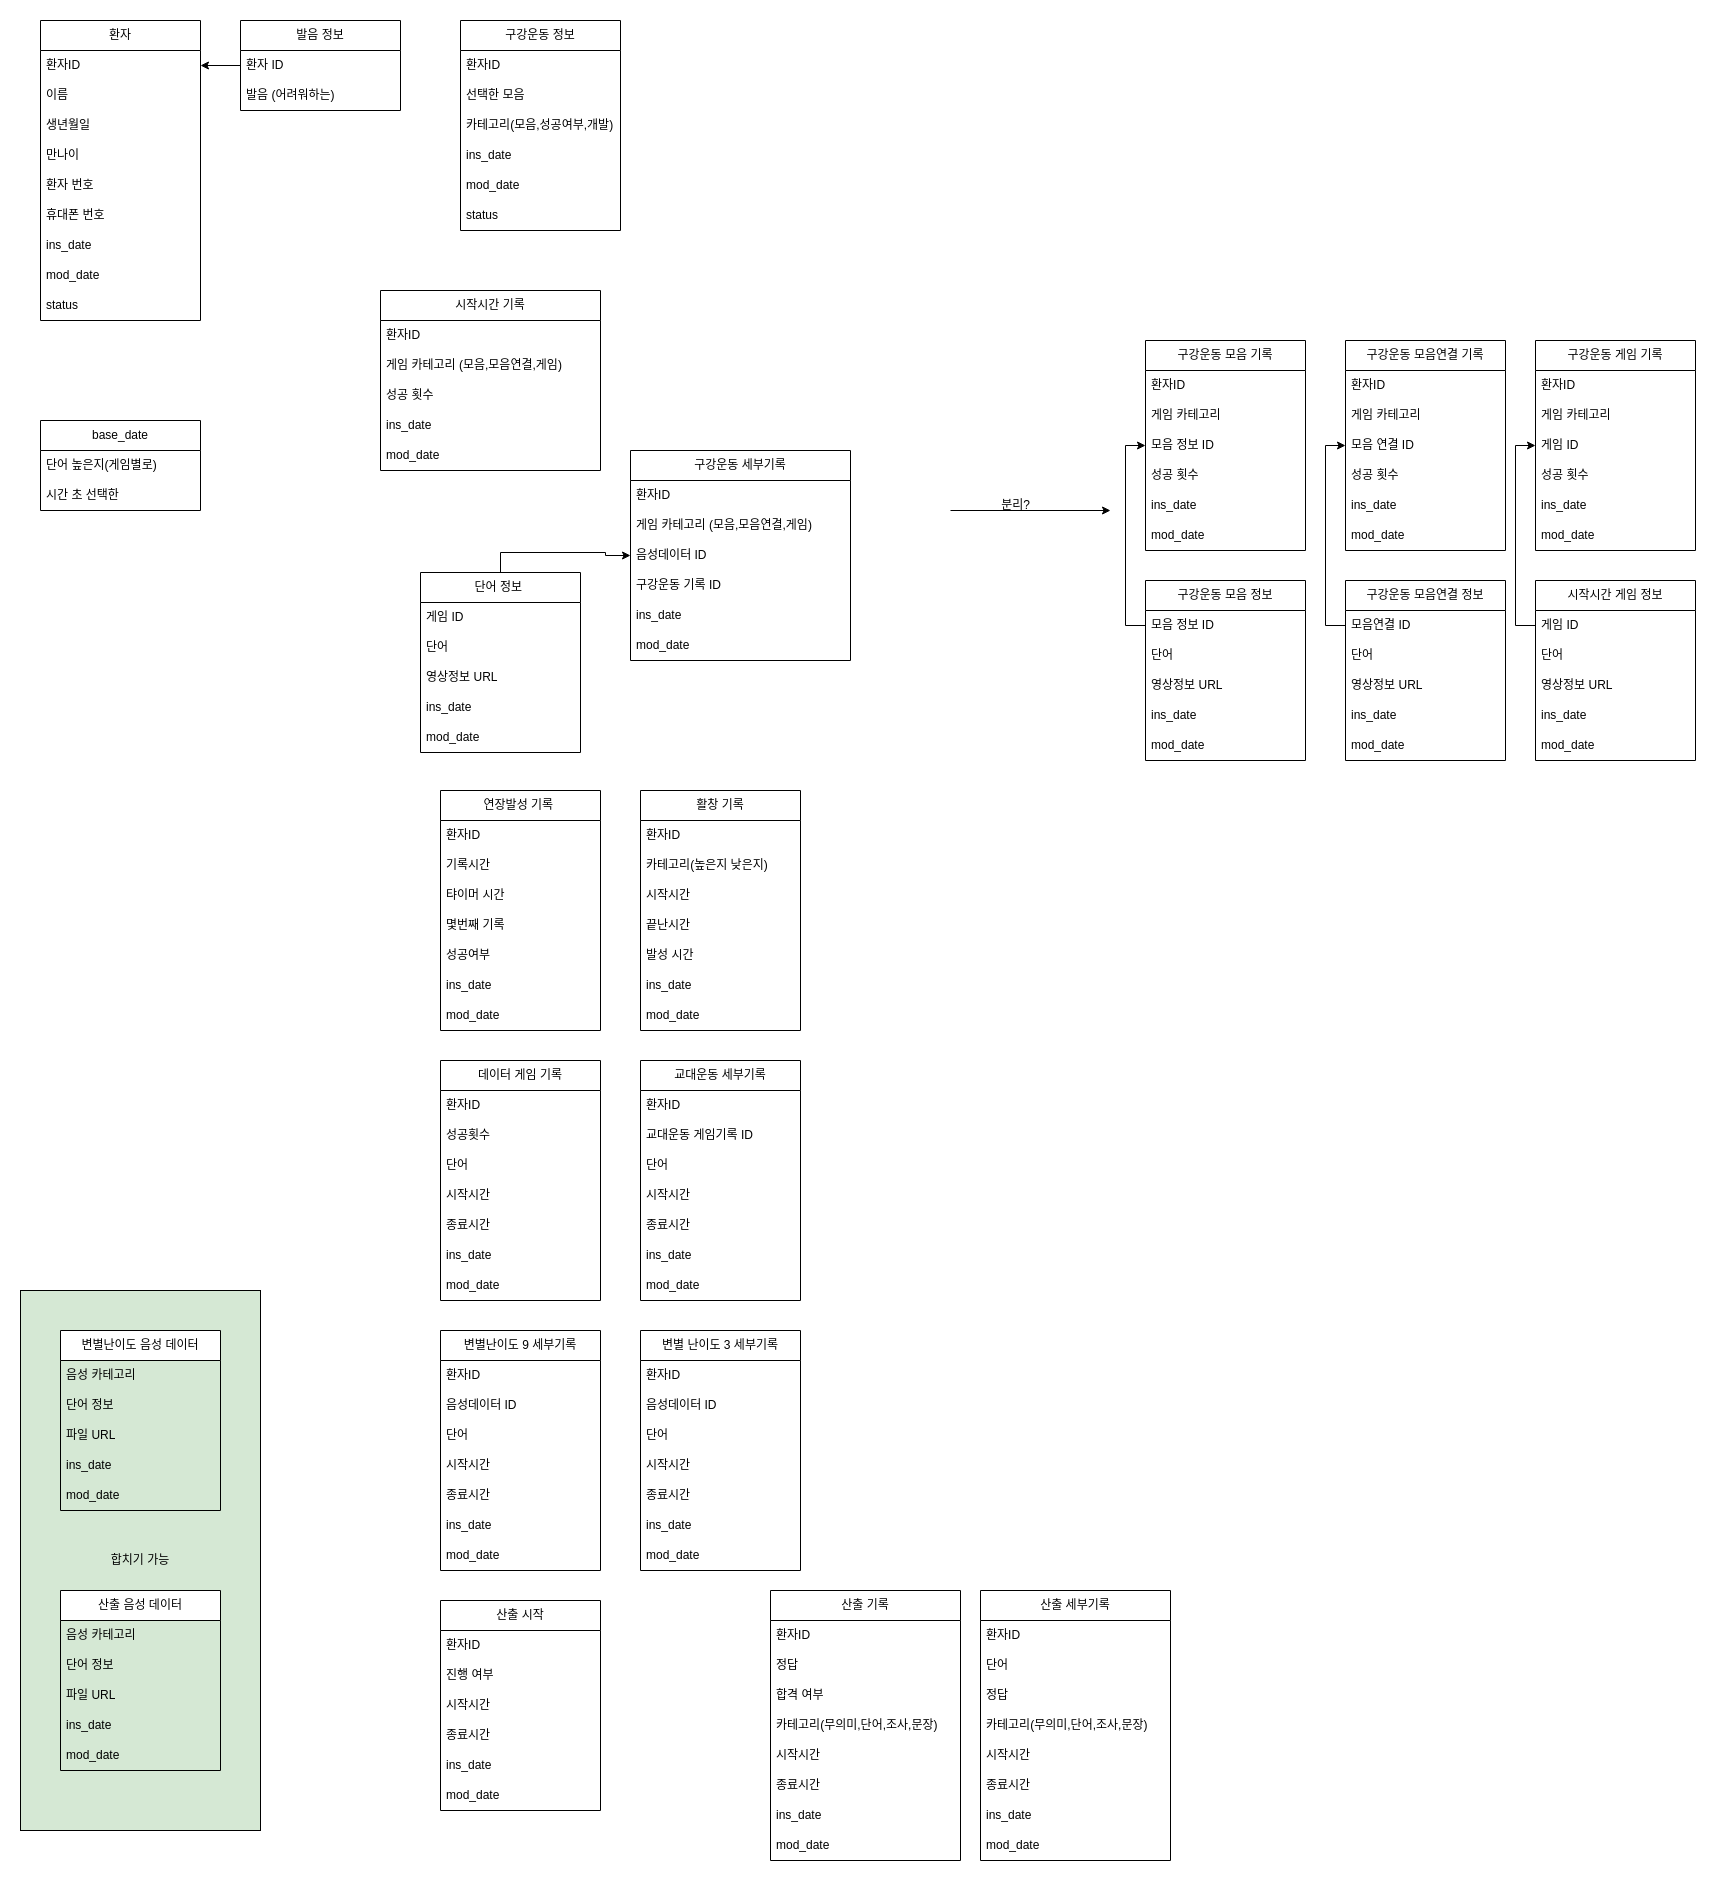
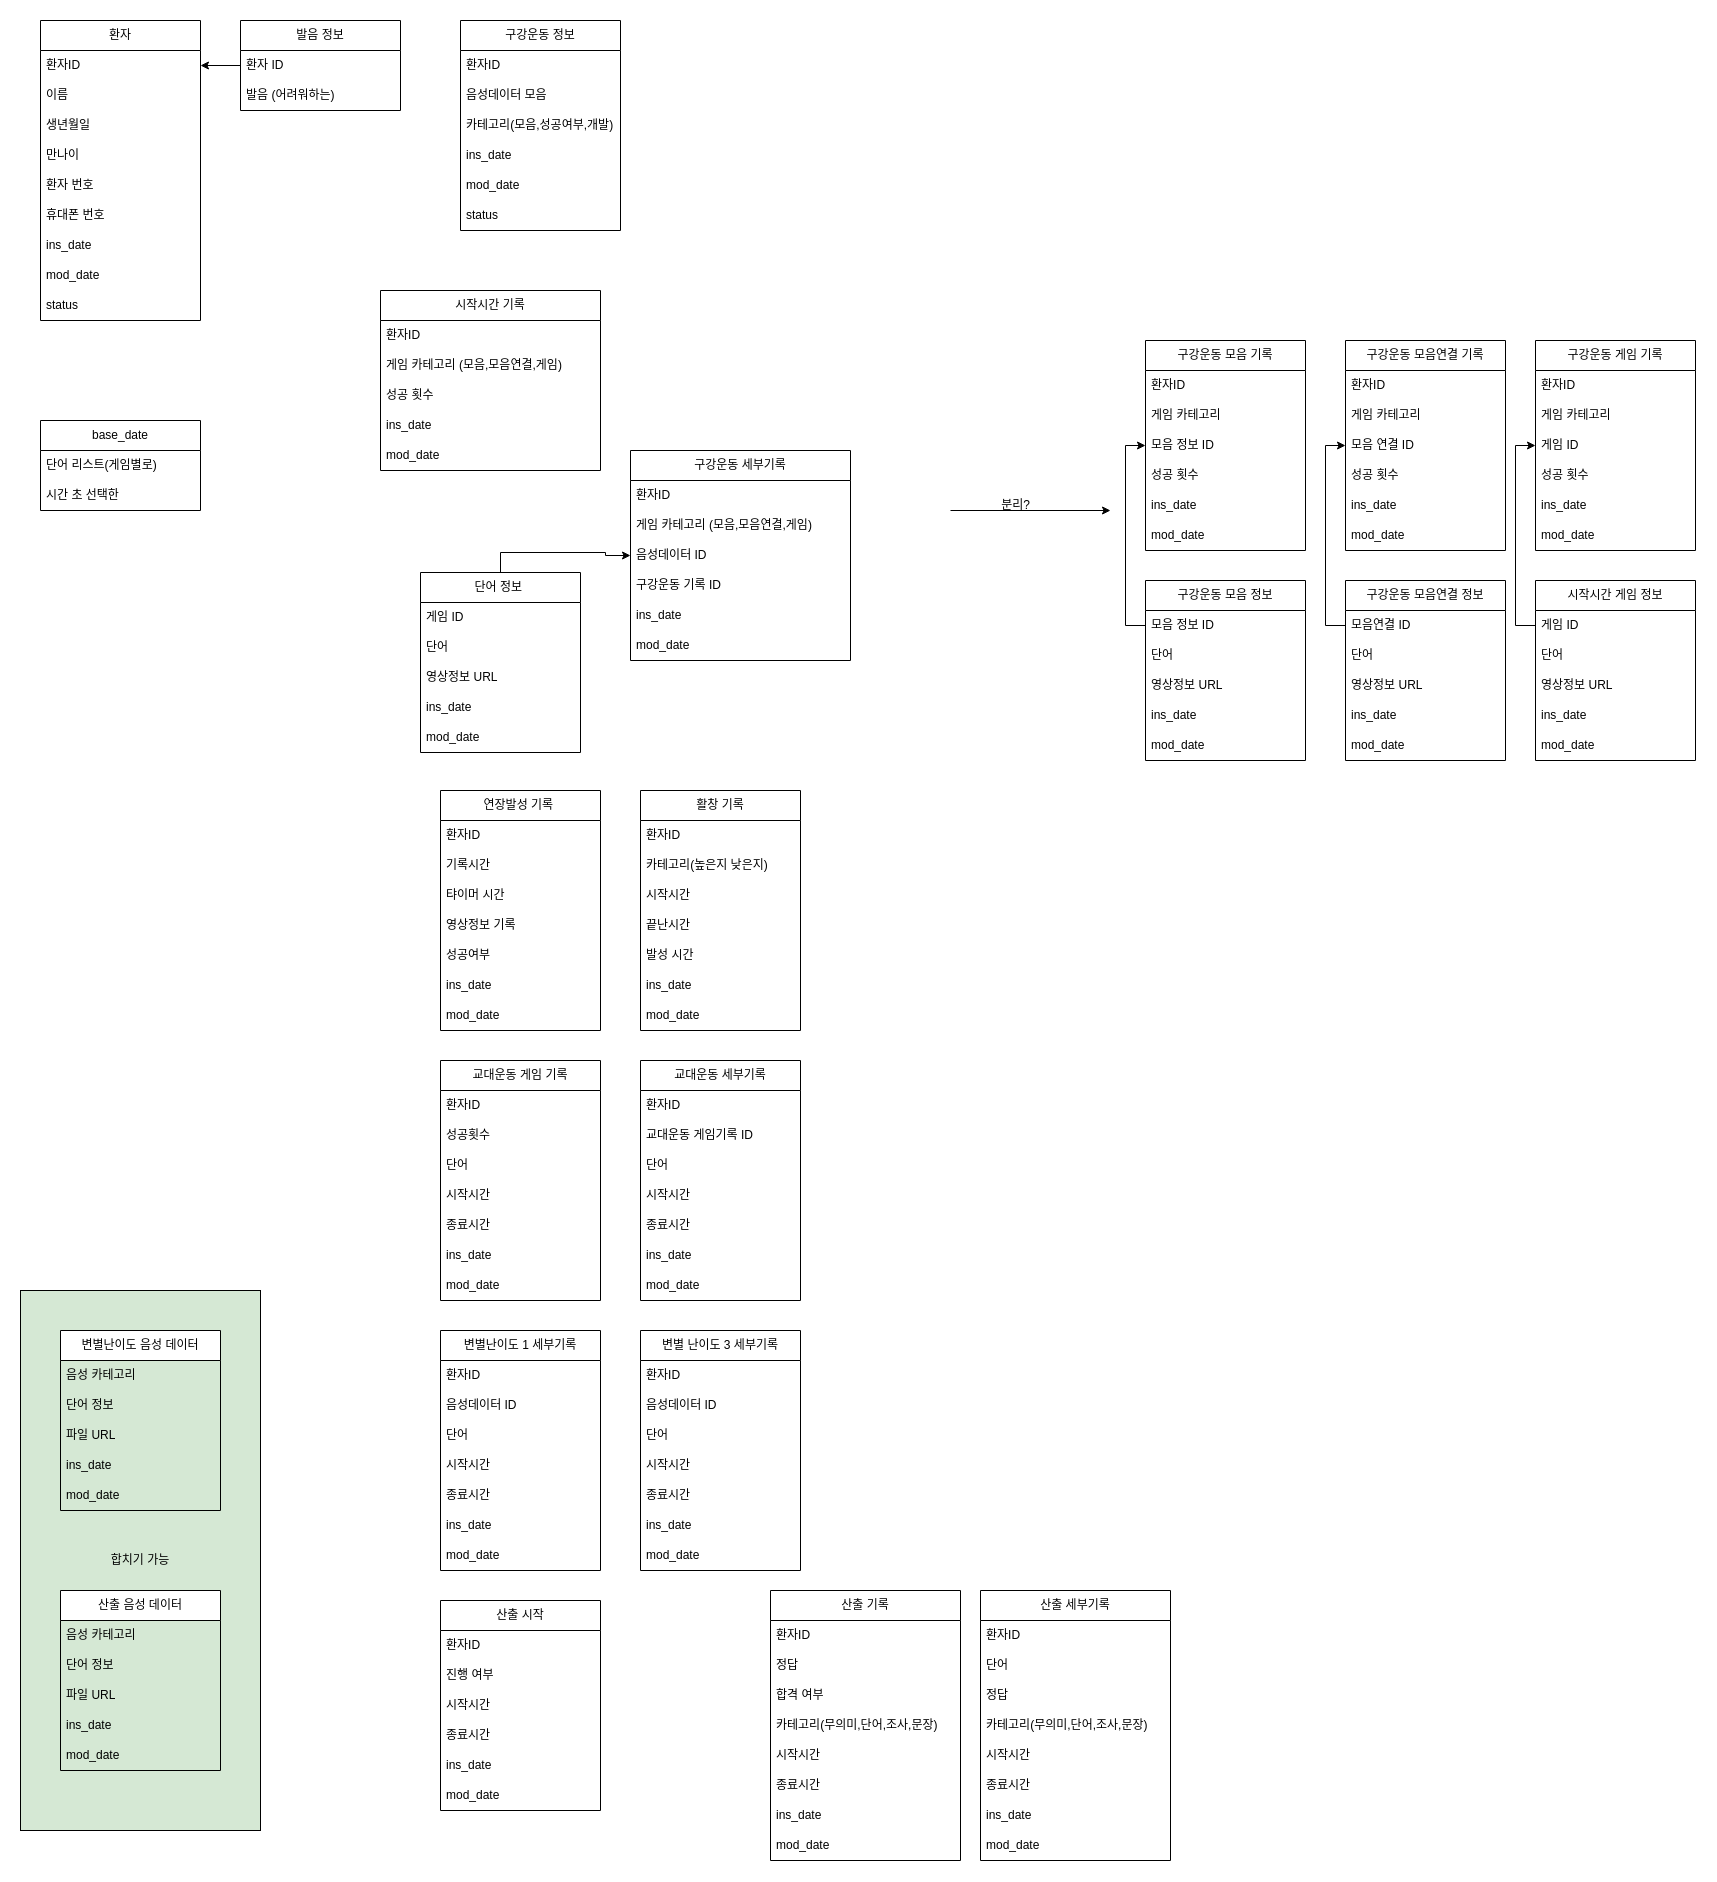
(498, 96) -> (510, 96)
(109, 466) -> (109, 466)
(478, 926) -> (484, 926)
(521, 1076) -> (521, 1076)
(521, 1346) -> (521, 1346)
